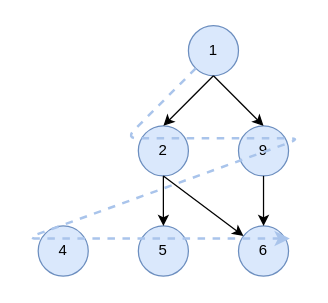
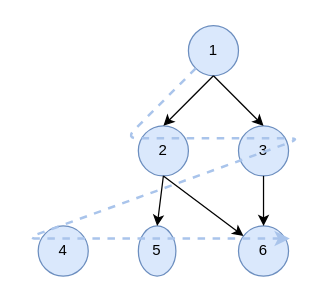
(263, 151) -> (263, 151)
(163, 251) -> (157, 251)
